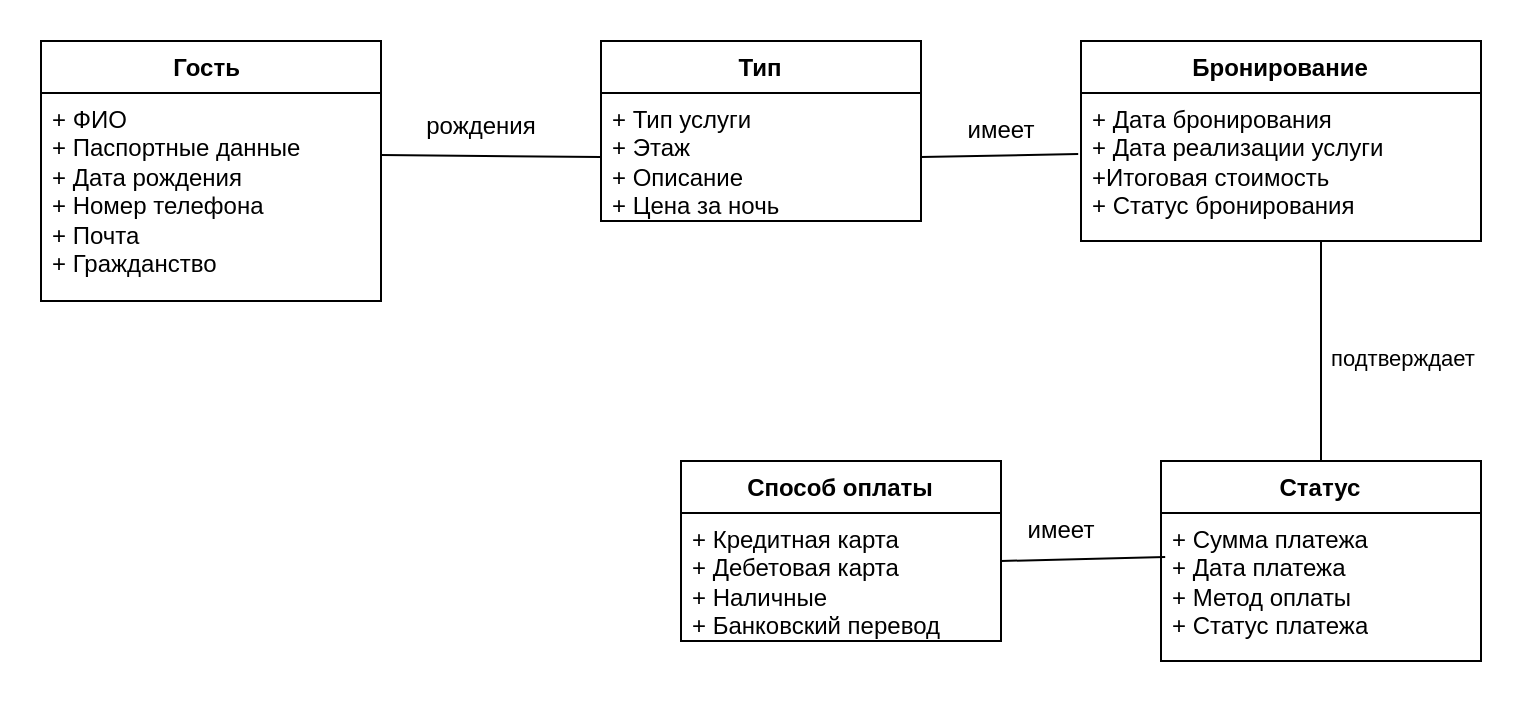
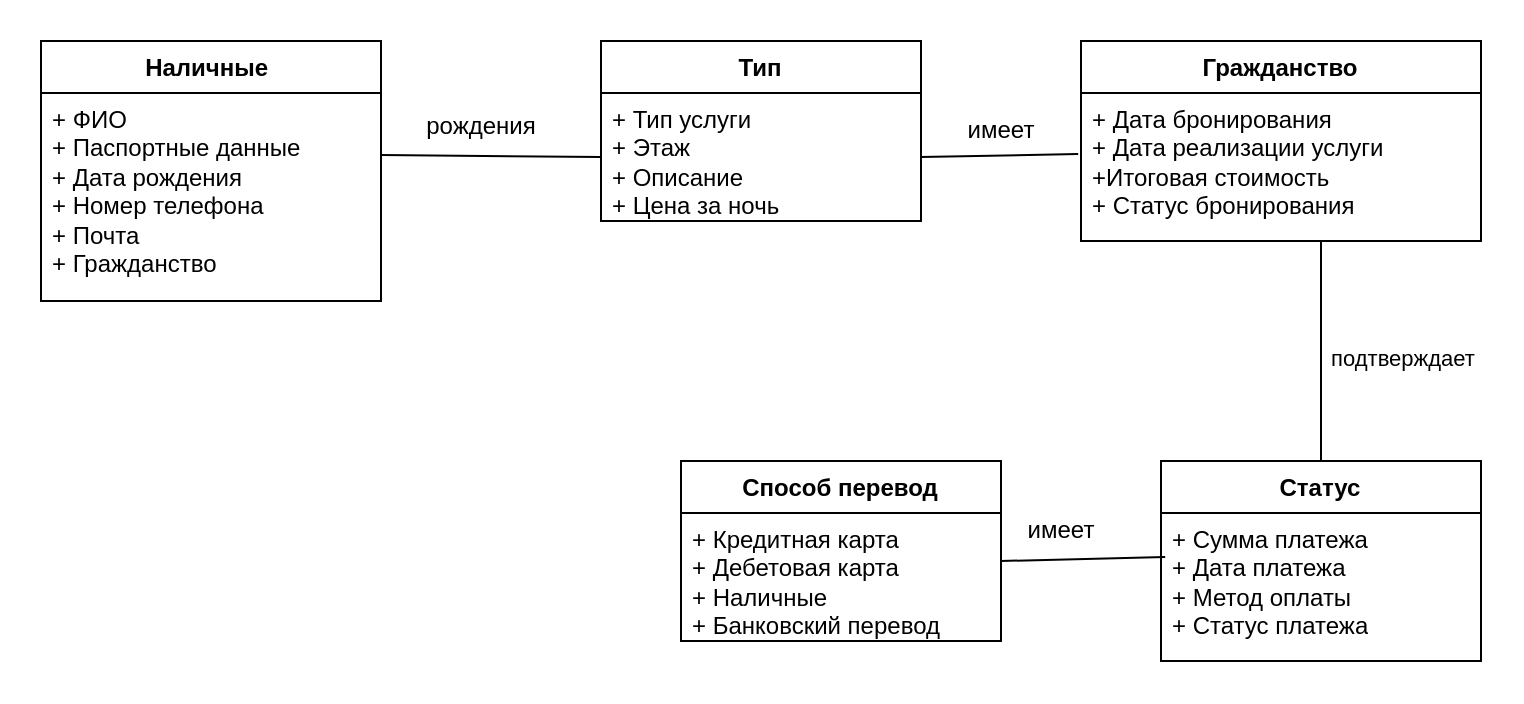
(211, 69) -> (211, 69)
(1281, 69) -> (1281, 69)
(841, 489) -> (841, 489)
